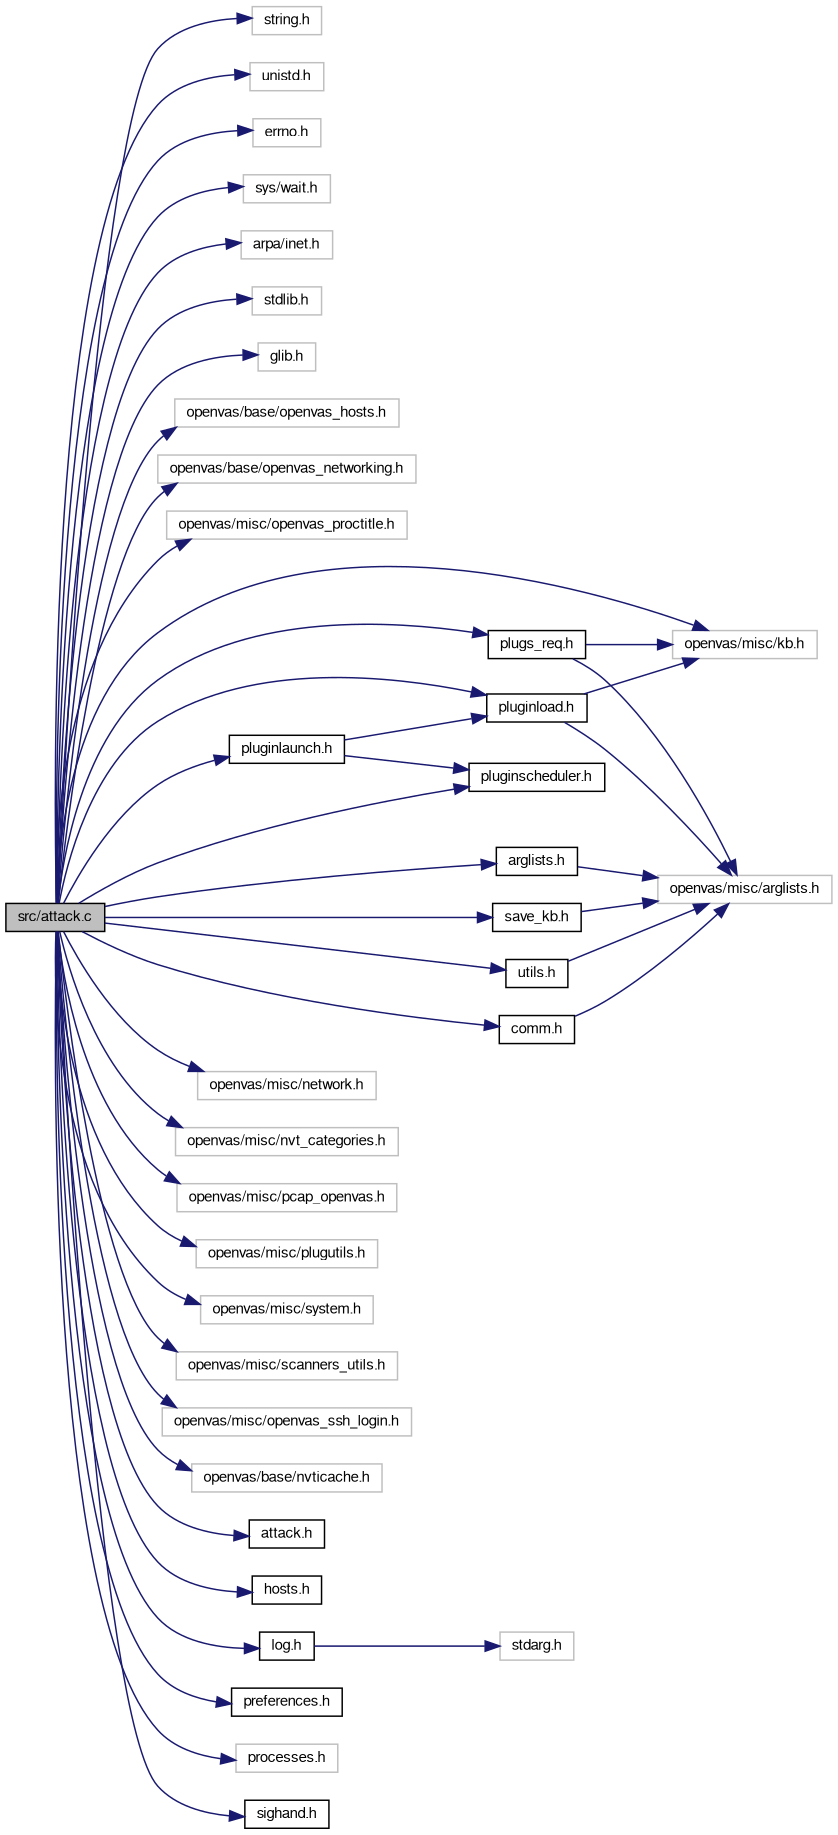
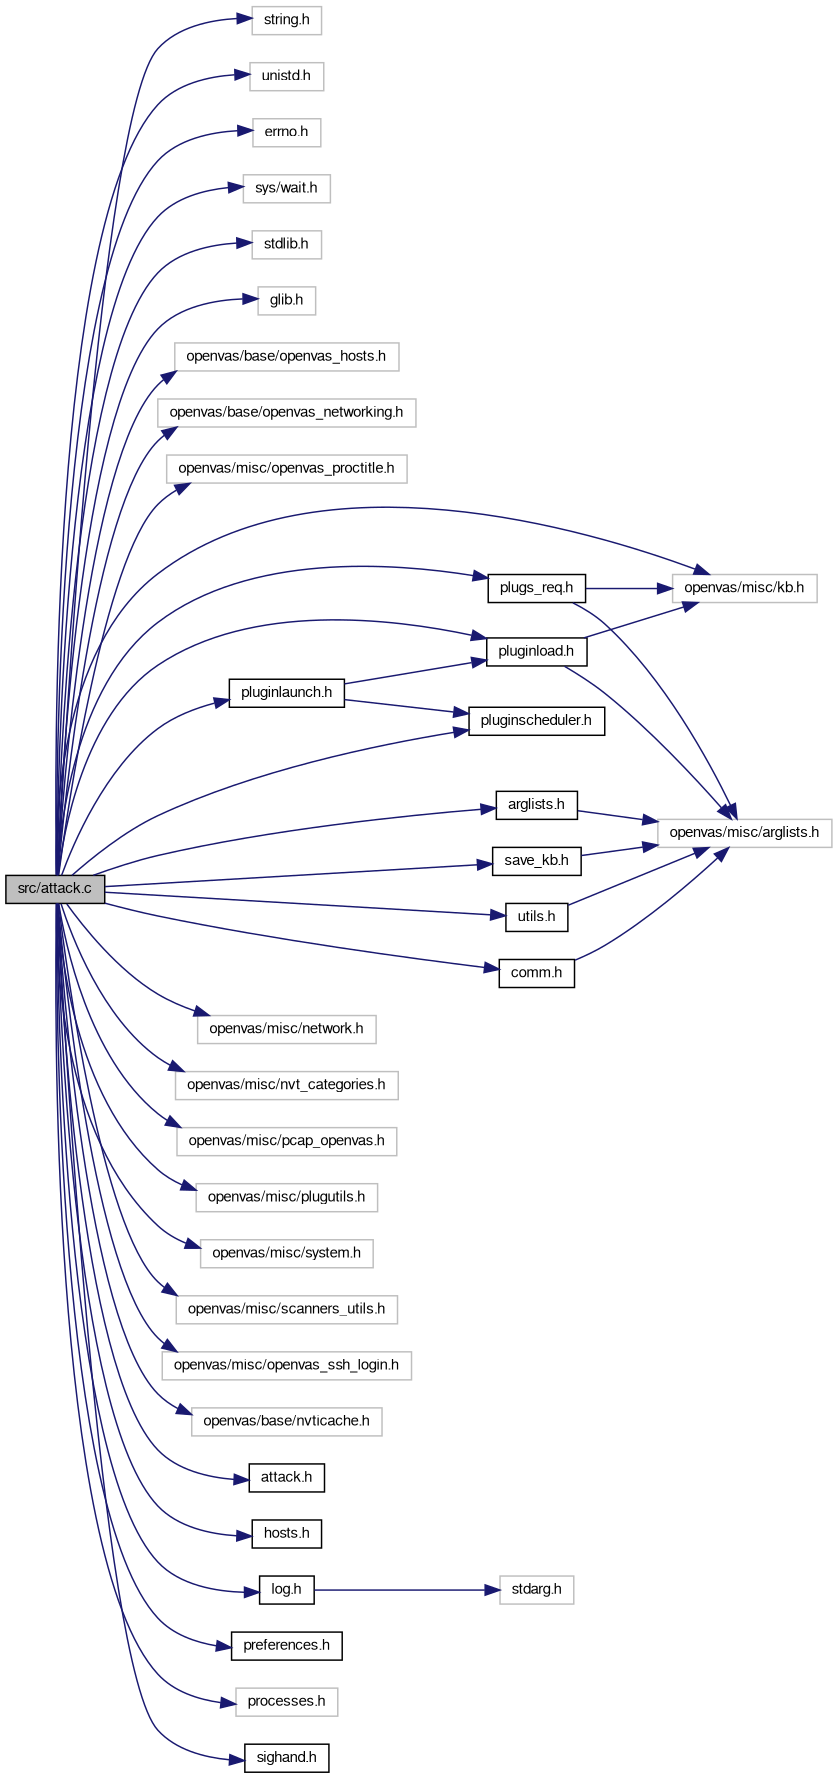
(287, 245) -> none
